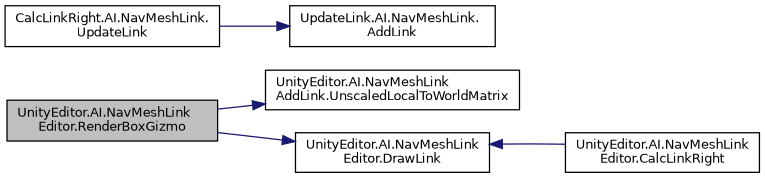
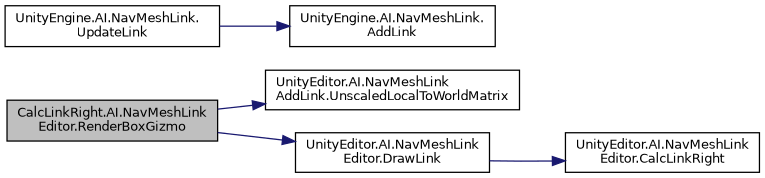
(112, 26) -> (112, 26)
(392, 26) -> (392, 26)
(112, 121) -> (112, 121)
(534, 144) -> (521, 161)
